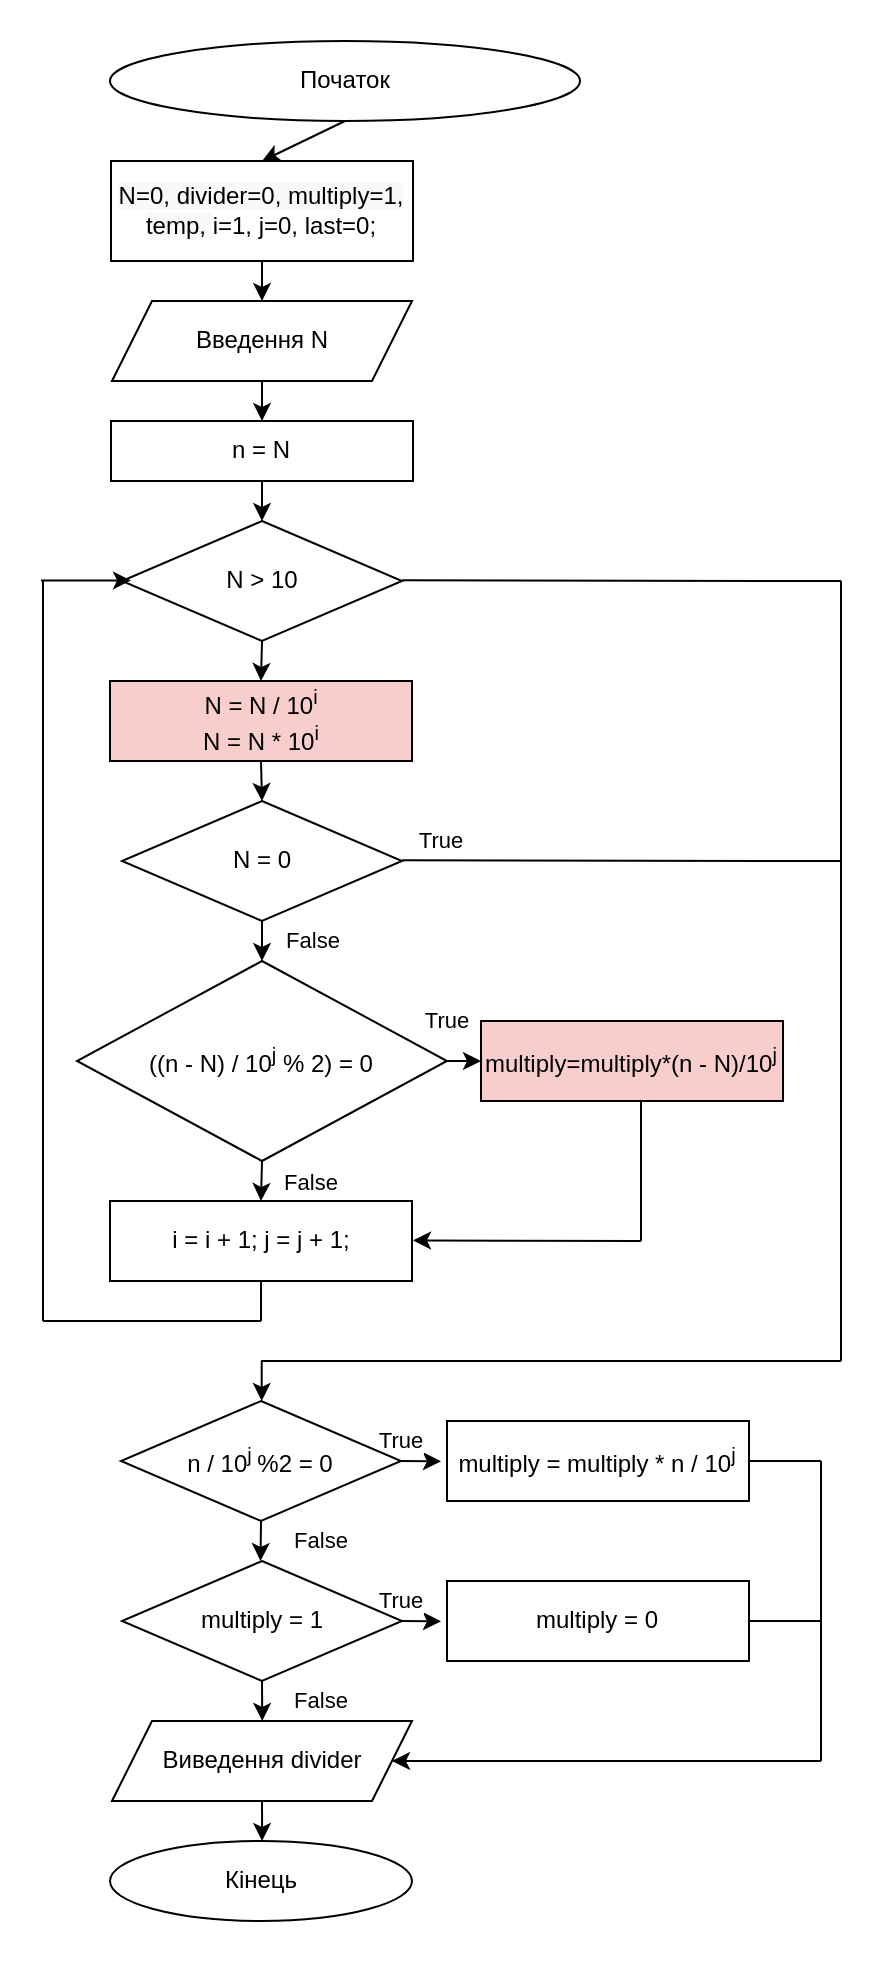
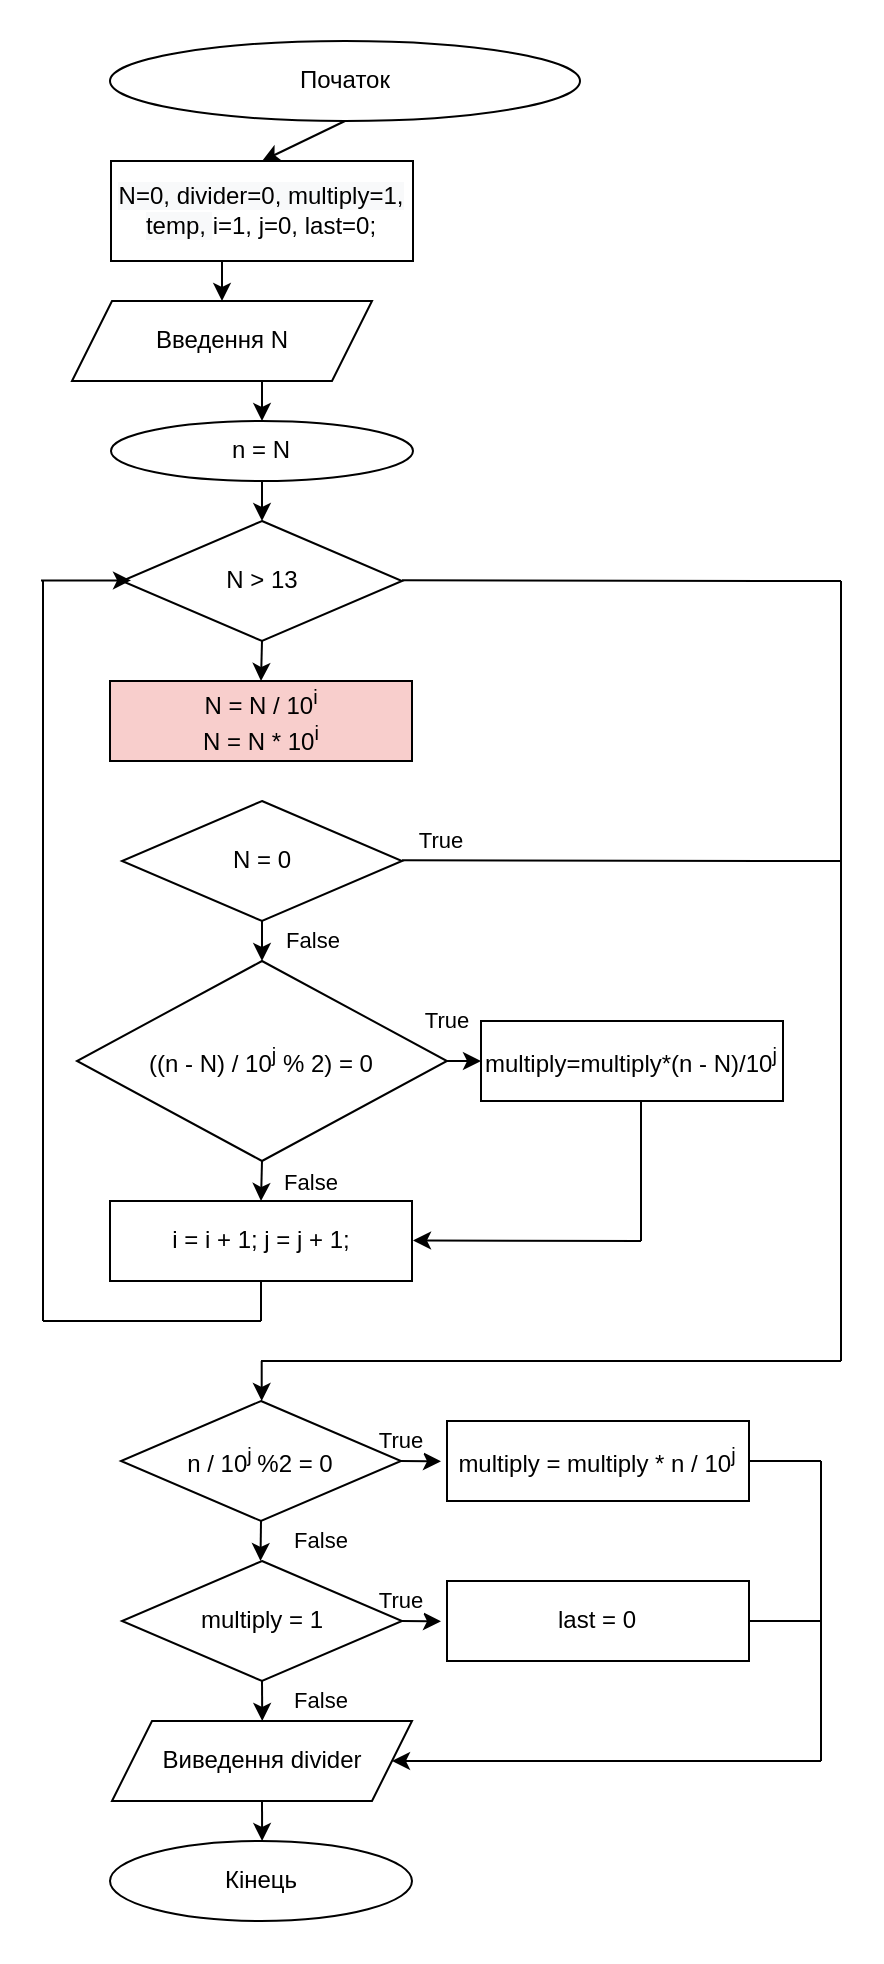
(262, 341) -> (222, 341)
(262, 451) -> (262, 451)
(263, 581) -> (263, 581)
(261, 774) -> none
(632, 1061) -> (632, 1061)
(598, 1621) -> (598, 1621)
